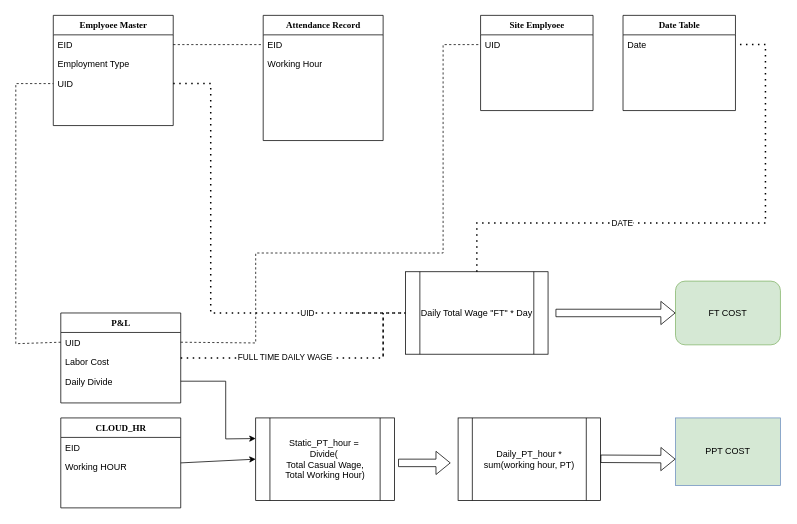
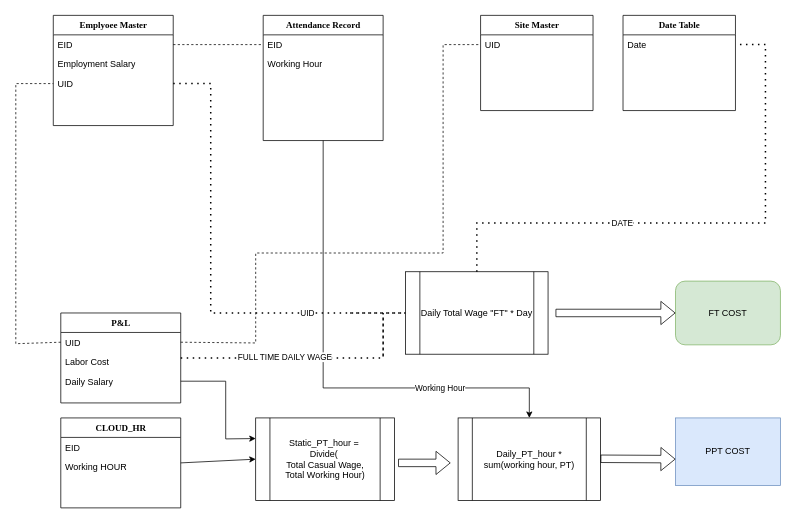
(537, 26) -> (537, 26)
(93, 65) -> (97, 65)
(89, 382) -> (90, 382)
none -> (439, 388)
(728, 452) -> (728, 452)
